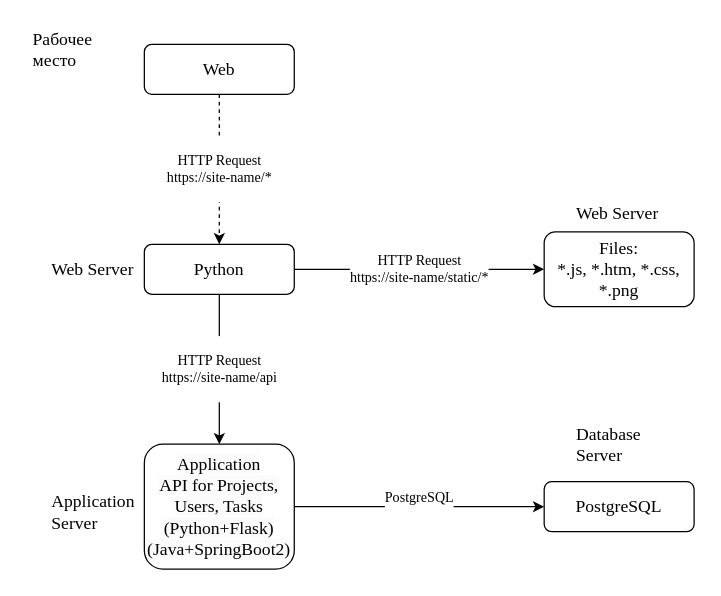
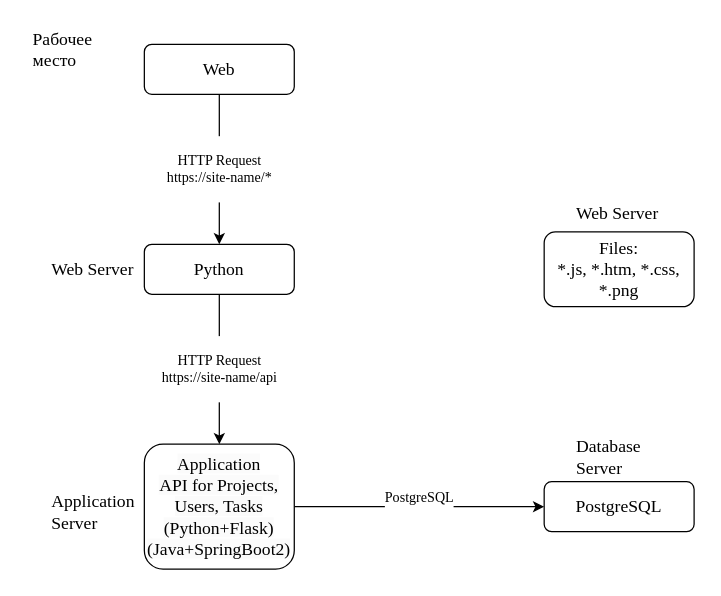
(219, 114) -> (219, 114)
(322, 269) -> none
(619, 444) -> (619, 457)
